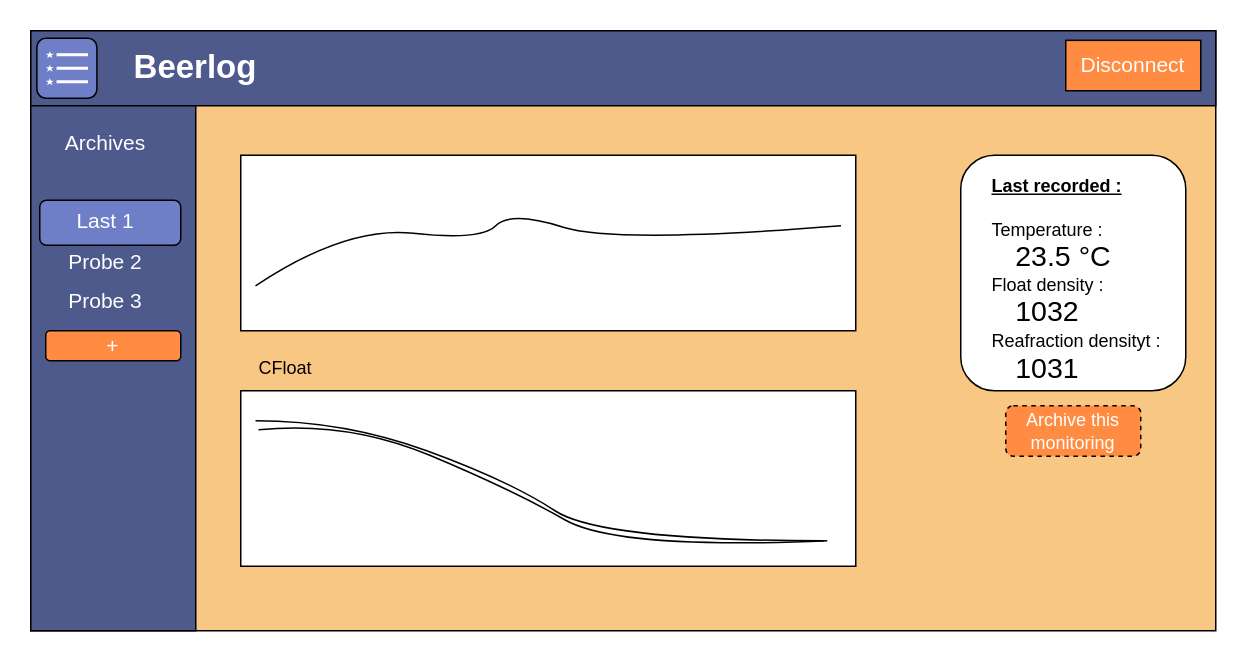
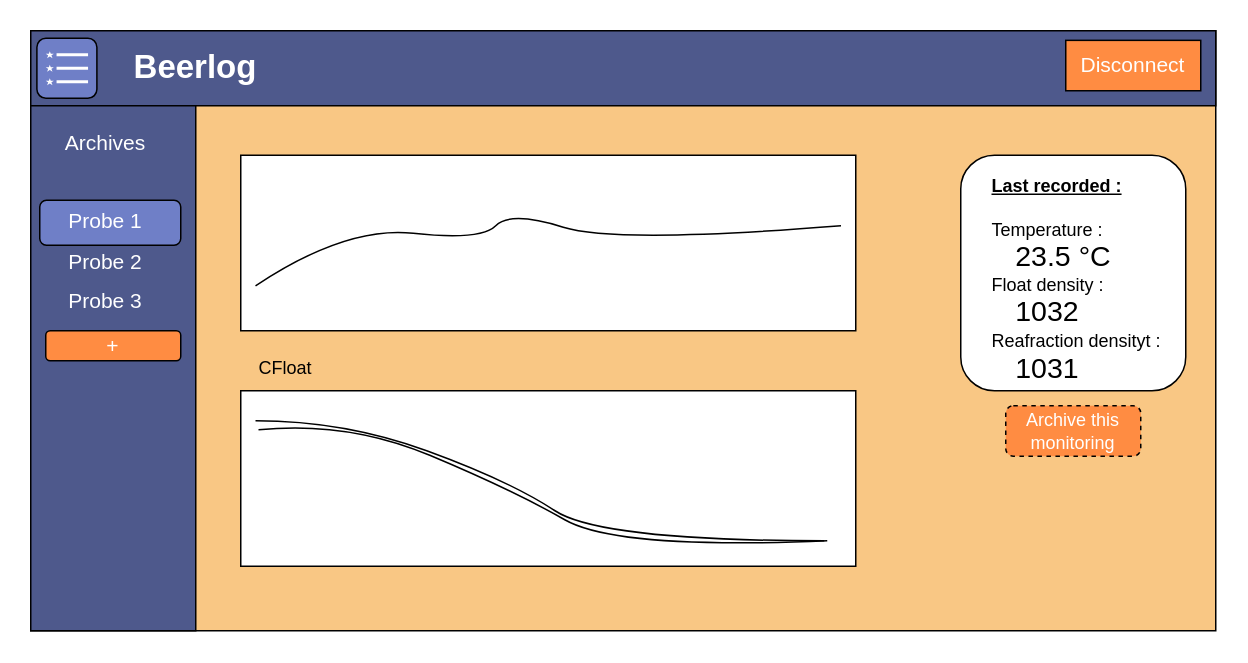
(106, 218) -> (106, 218)
